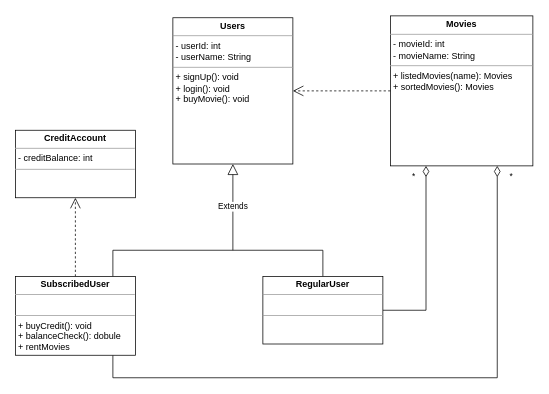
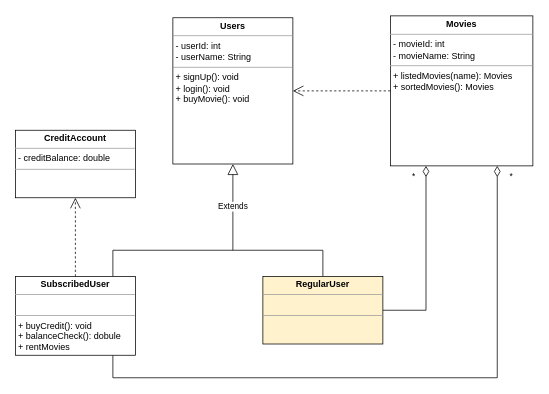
(60, 141) -> (67, 141)
(323, 310) -> (323, 310)
